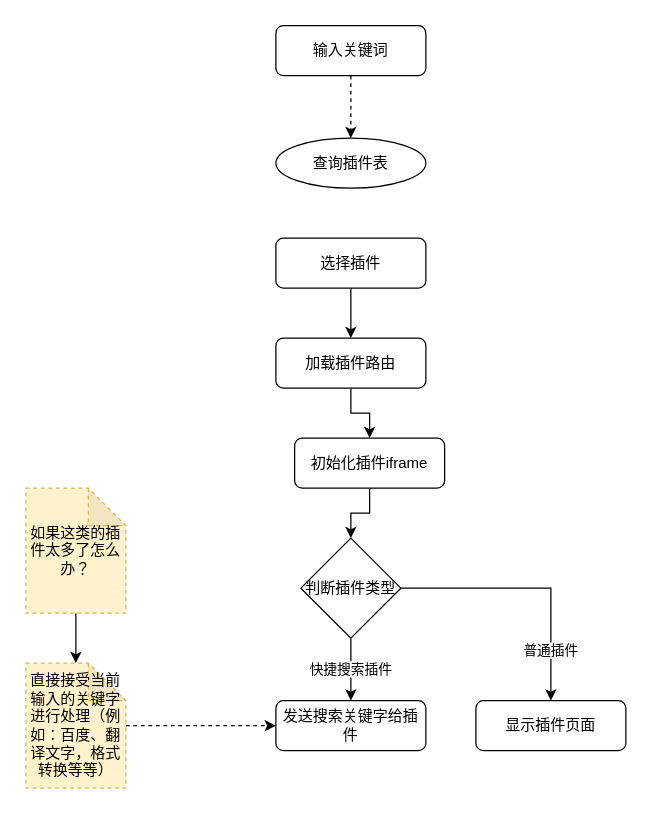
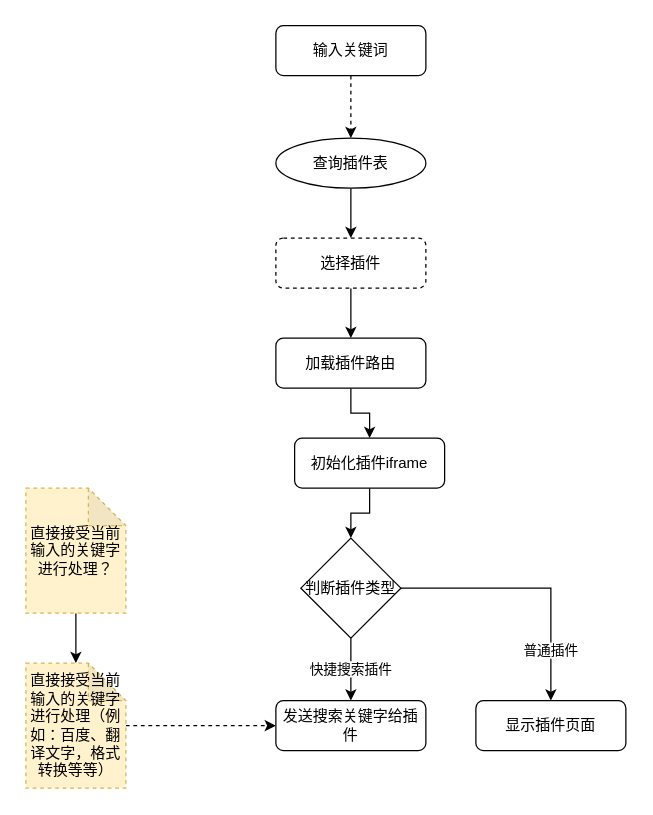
none -> (351, 209)
(351, 263) -> (351, 263)
(76, 551) -> (76, 551)
